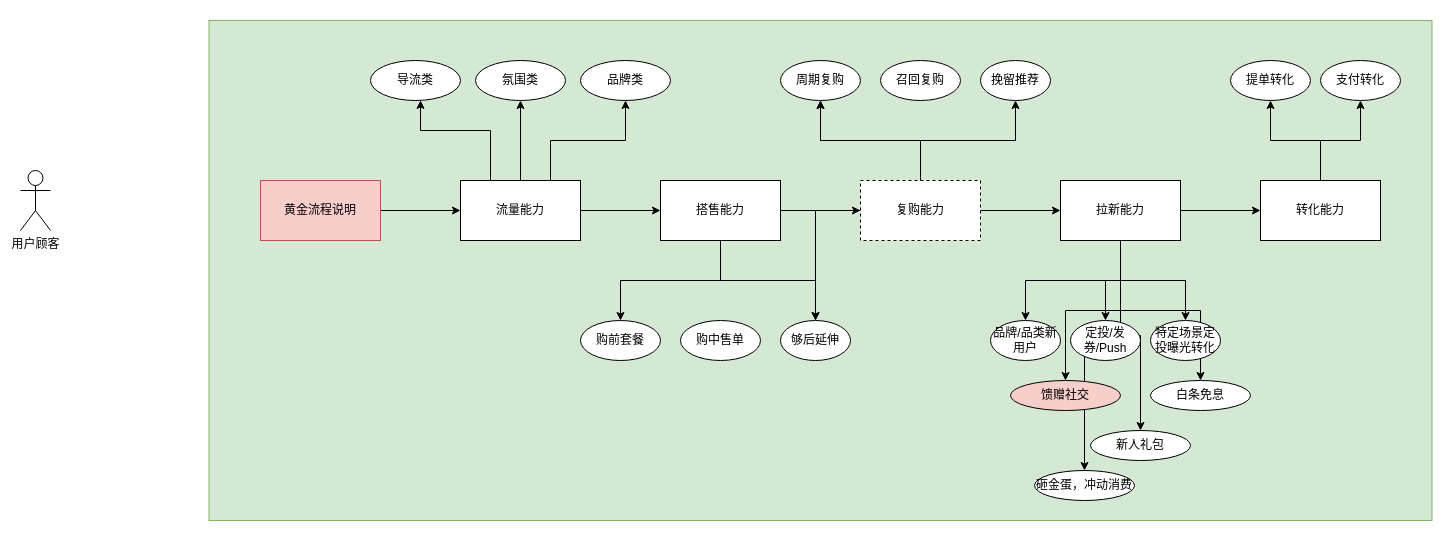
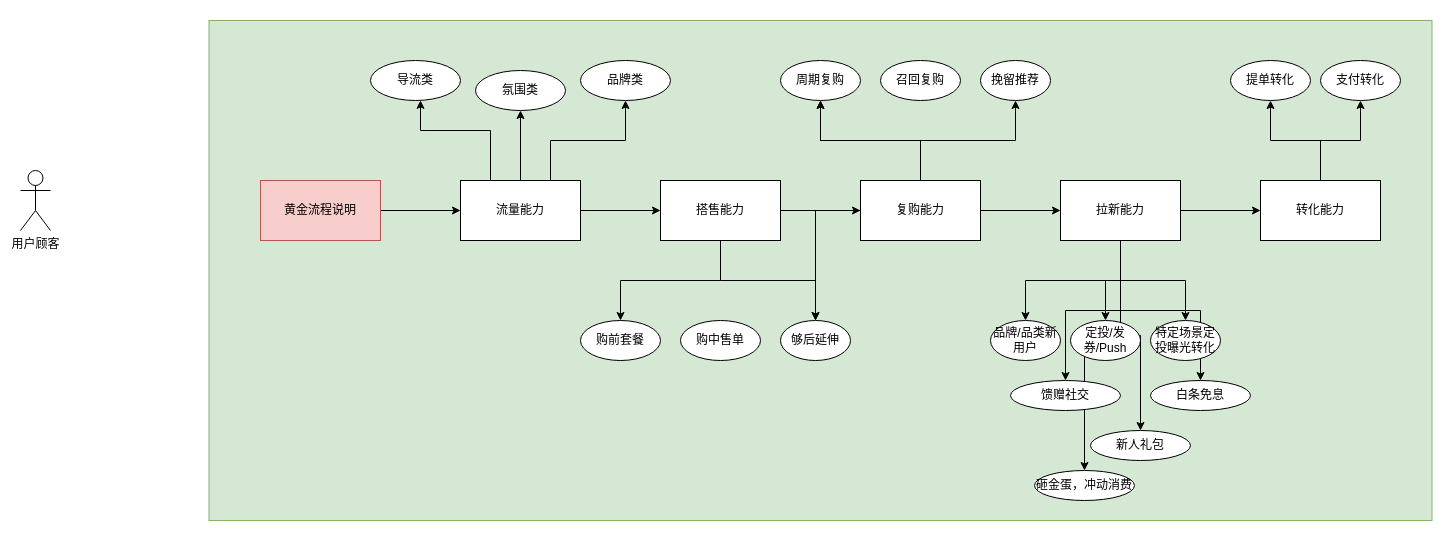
(521, 81) -> (521, 91)
(921, 211) -> (921, 211)
(1066, 396) -> (1066, 396)
